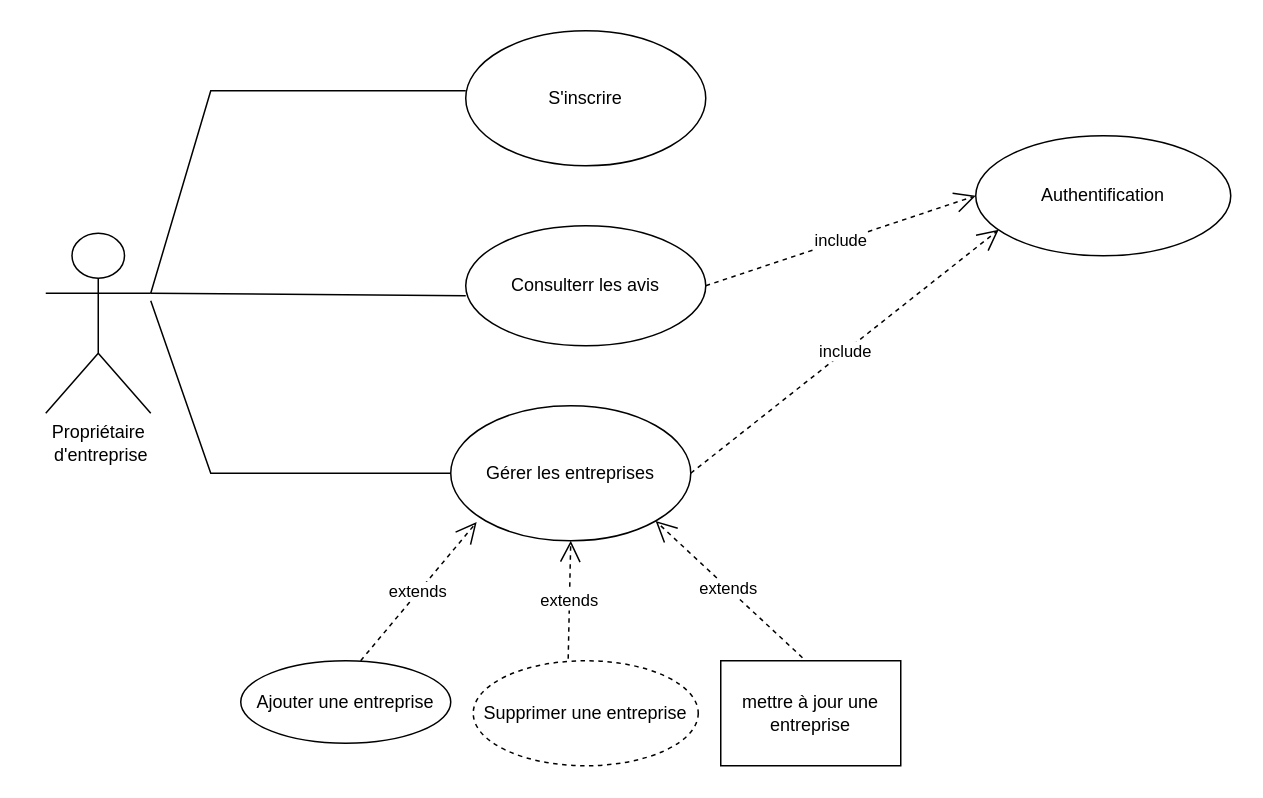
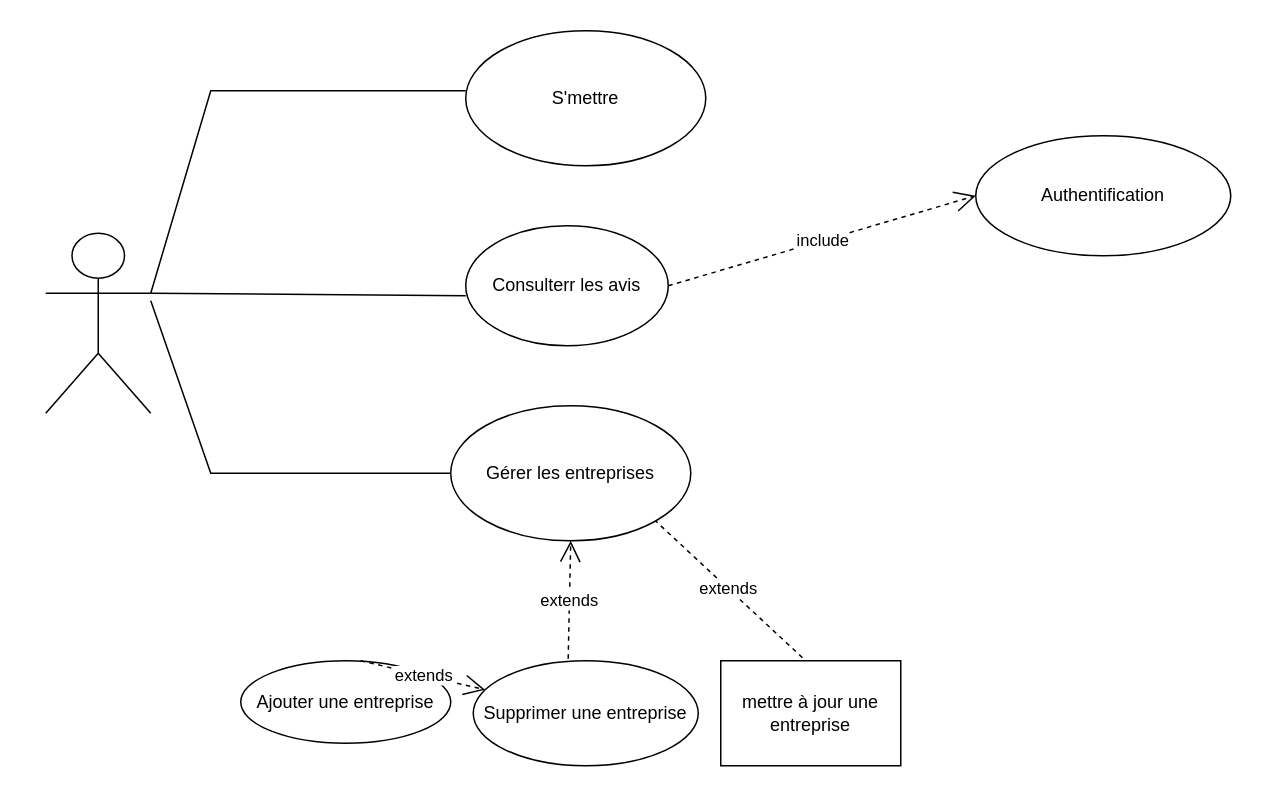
(586, 98) -> (586, 98)
(586, 286) -> (567, 286)
(771, 410) -> none
(98, 443) -> none
(660, 525) -> (659, 524)
(417, 593) -> (421, 675)
(586, 713) -> (586, 713)
